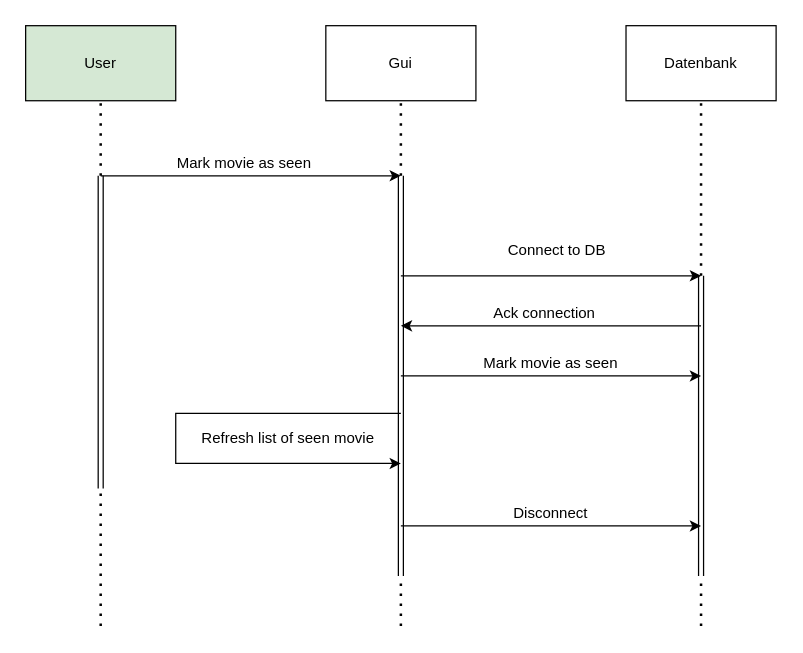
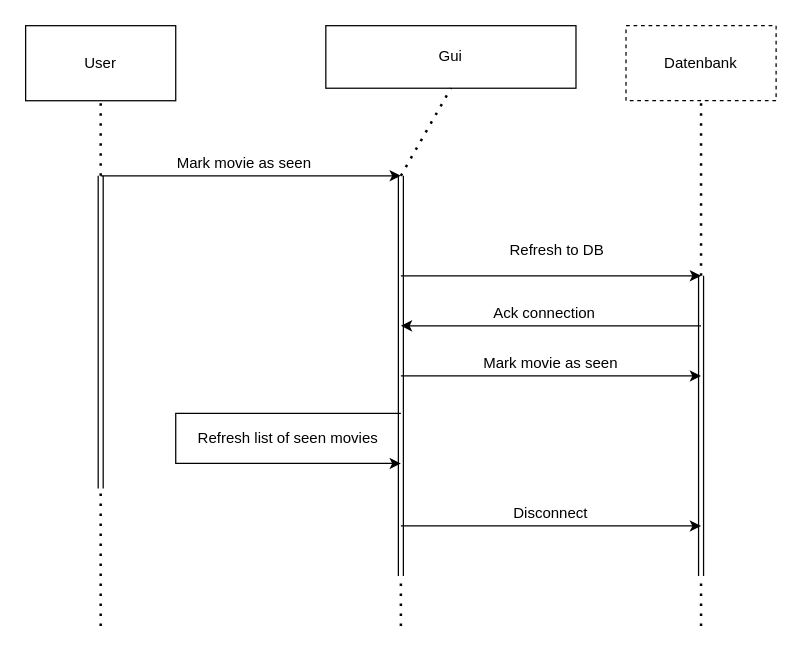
(101, 63) -> (101, 63)
(401, 63) -> (451, 57)
(701, 63) -> (701, 63)
(557, 251) -> (557, 251)
(288, 438) -> (288, 438)
